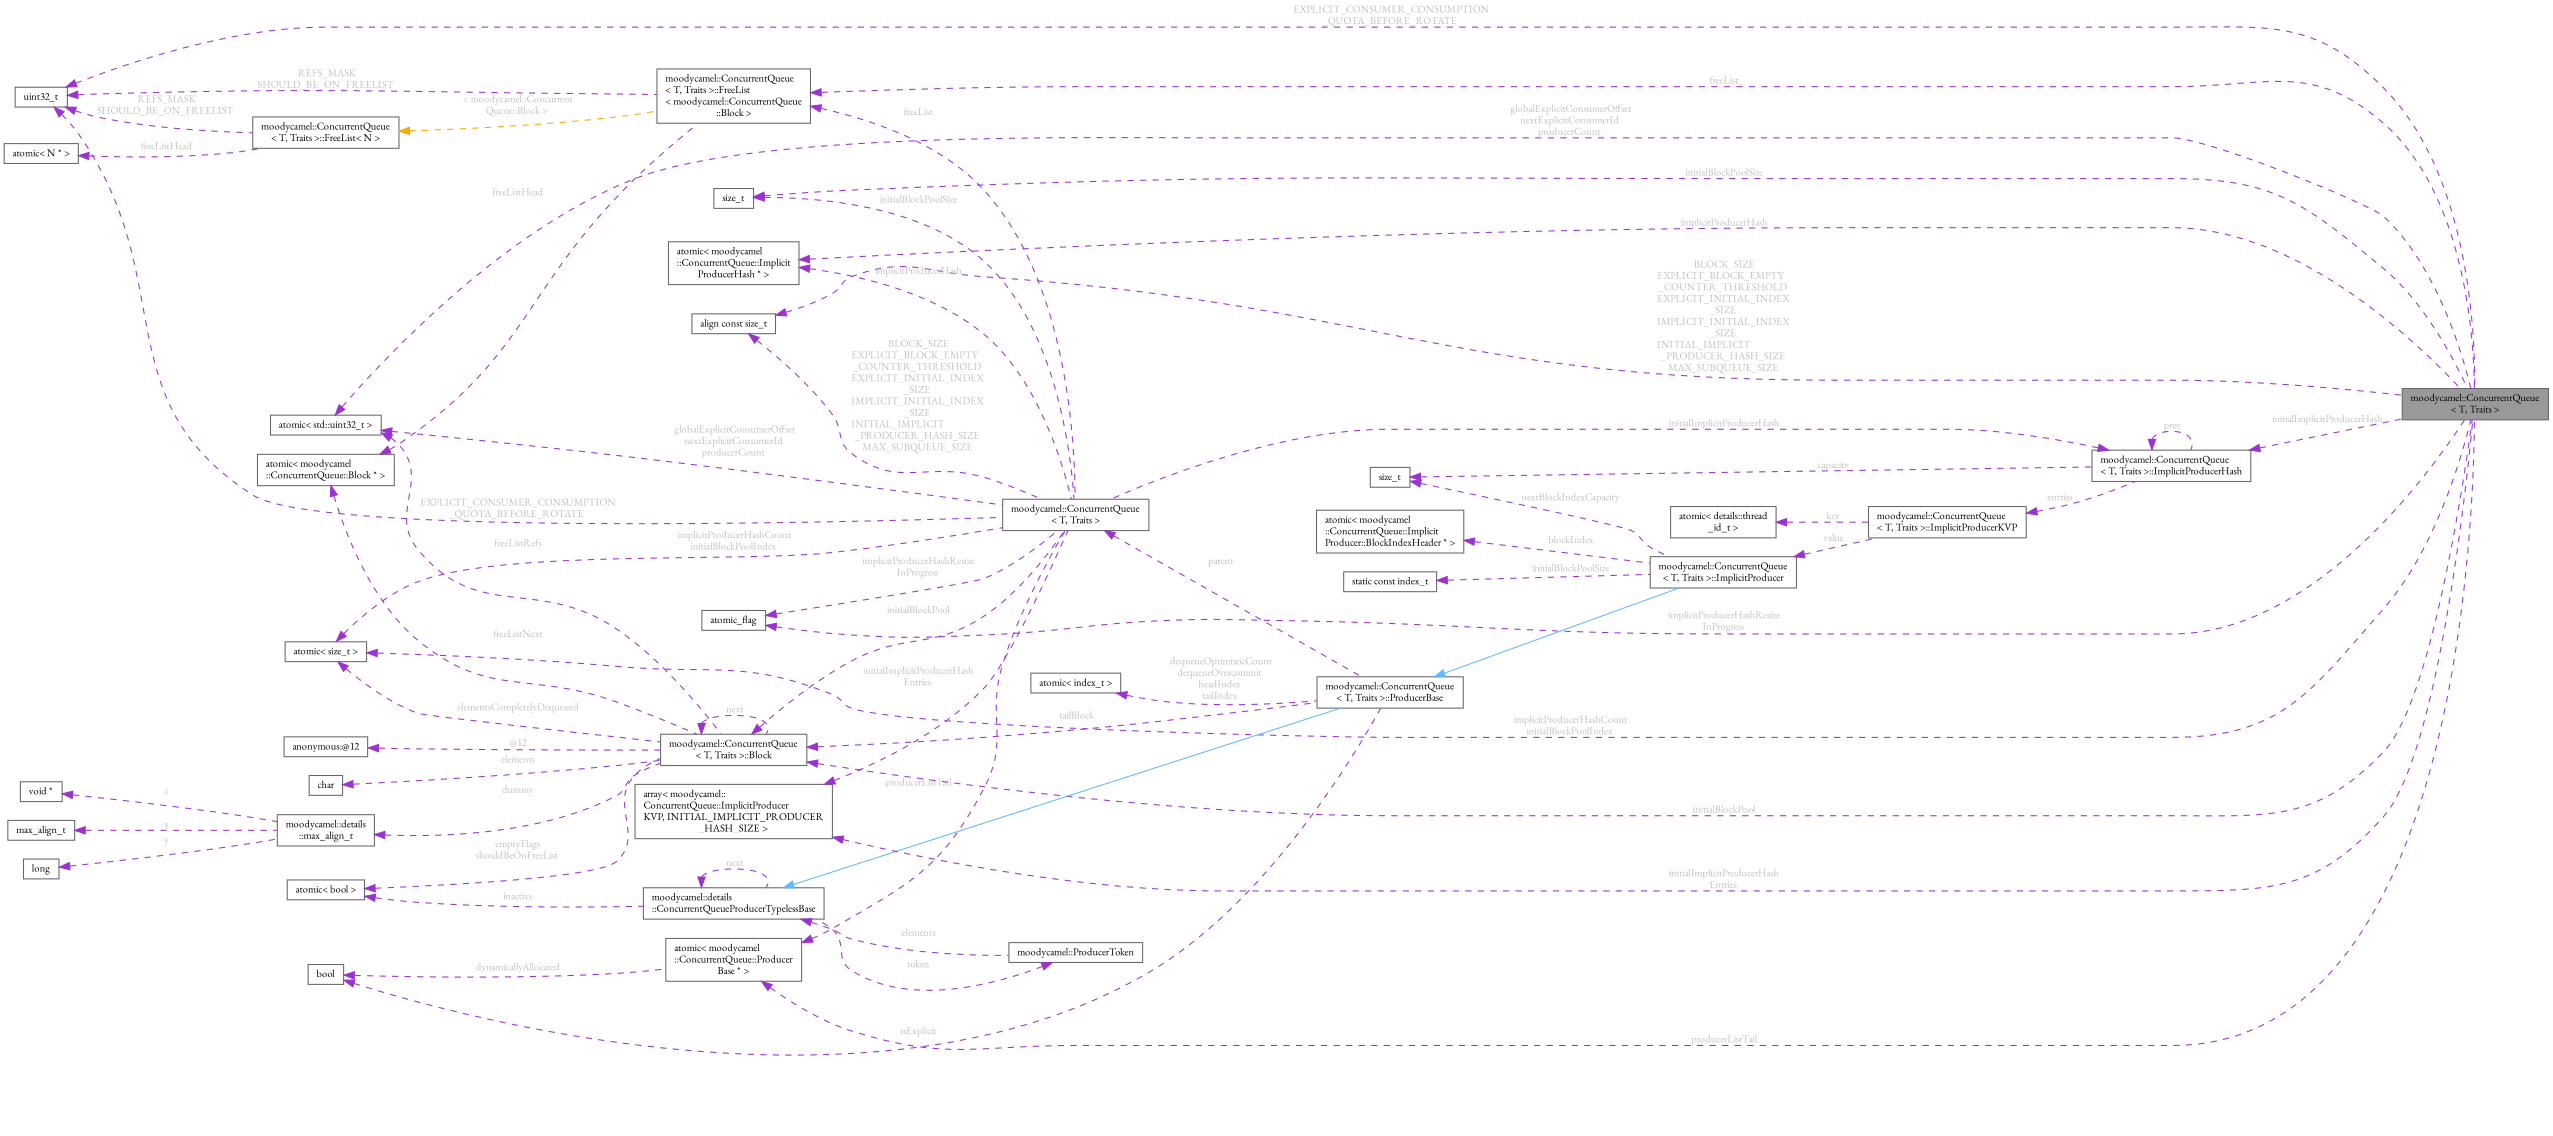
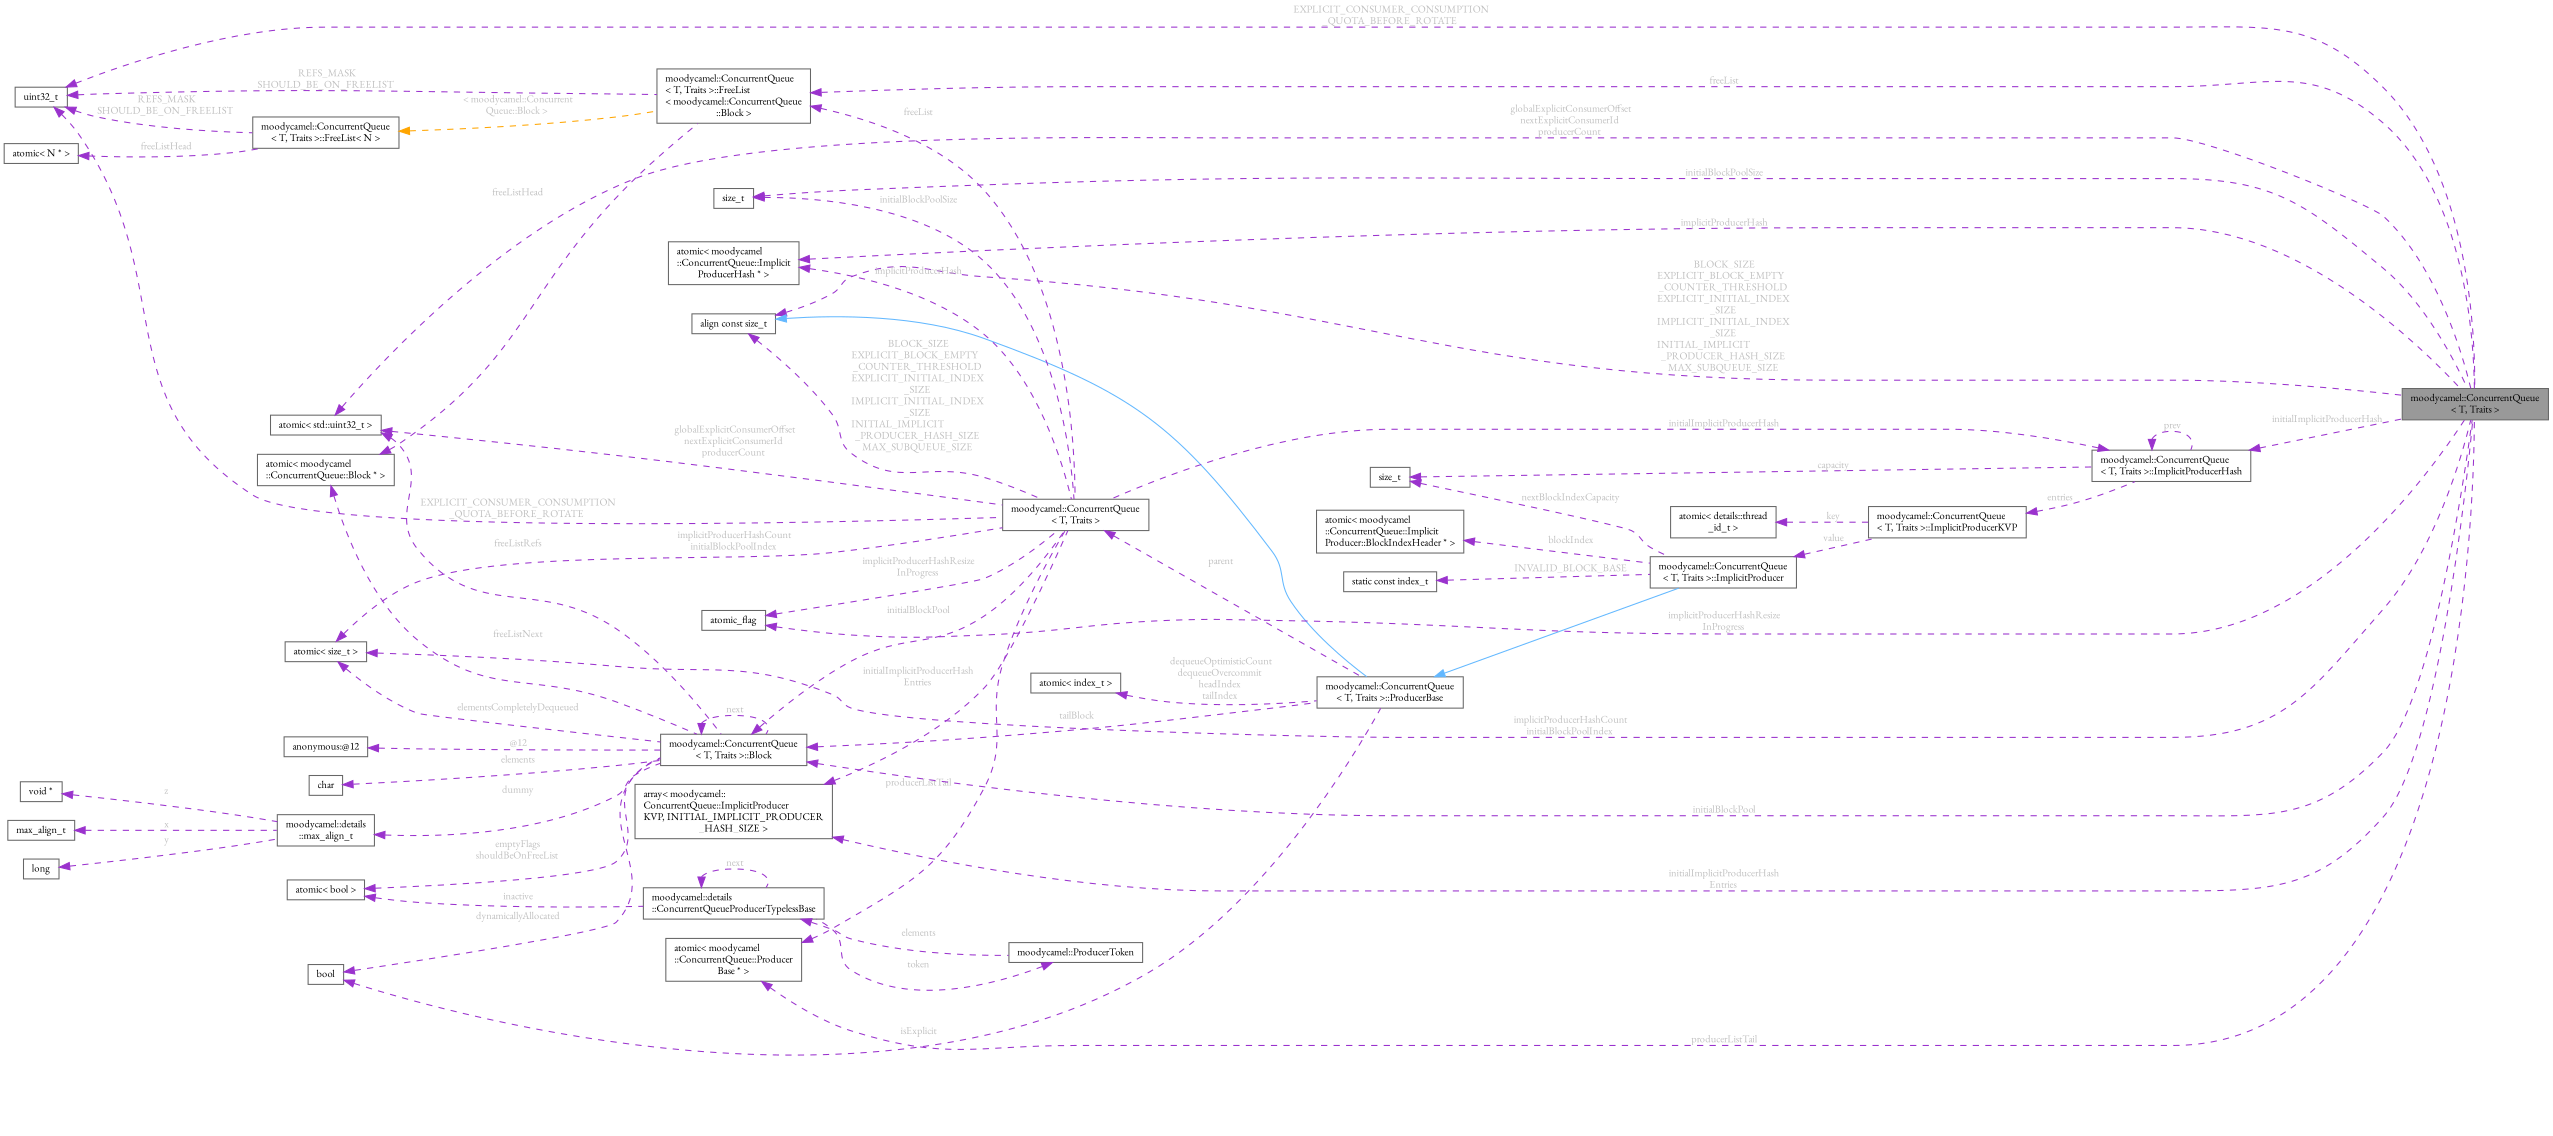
(1570, 569) -> (1570, 569)
(1039, 805) -> (1132, 407)
(510, 977) -> (578, 933)
